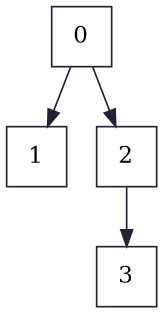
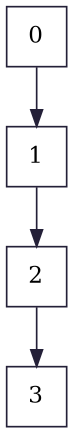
(101, 89) -> (37, 208)
